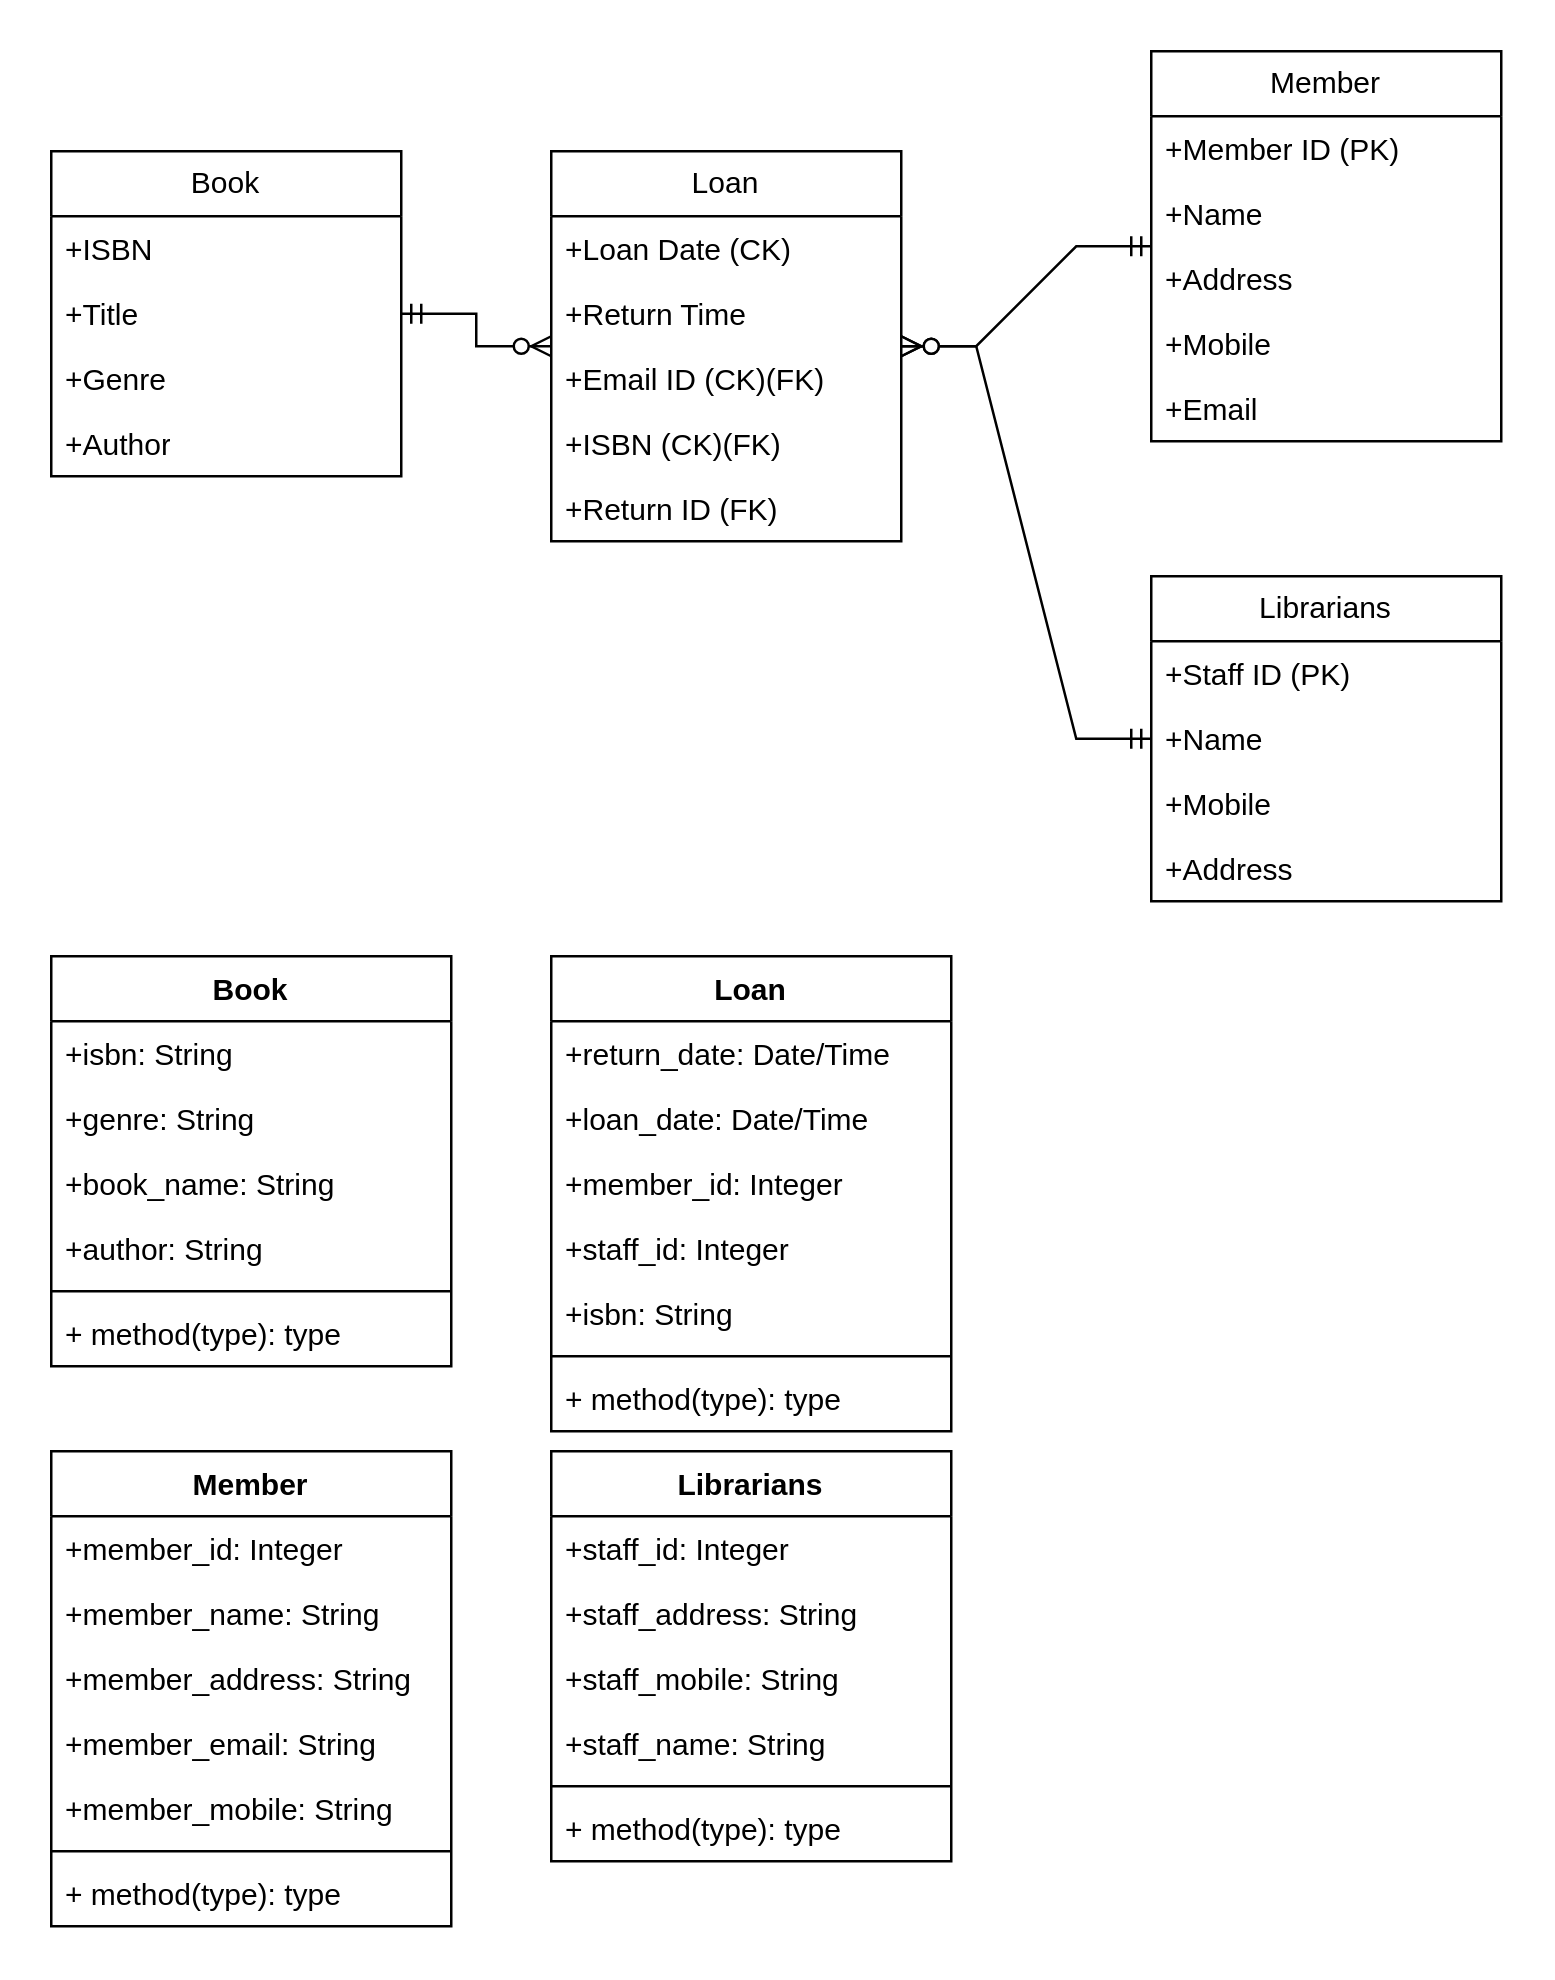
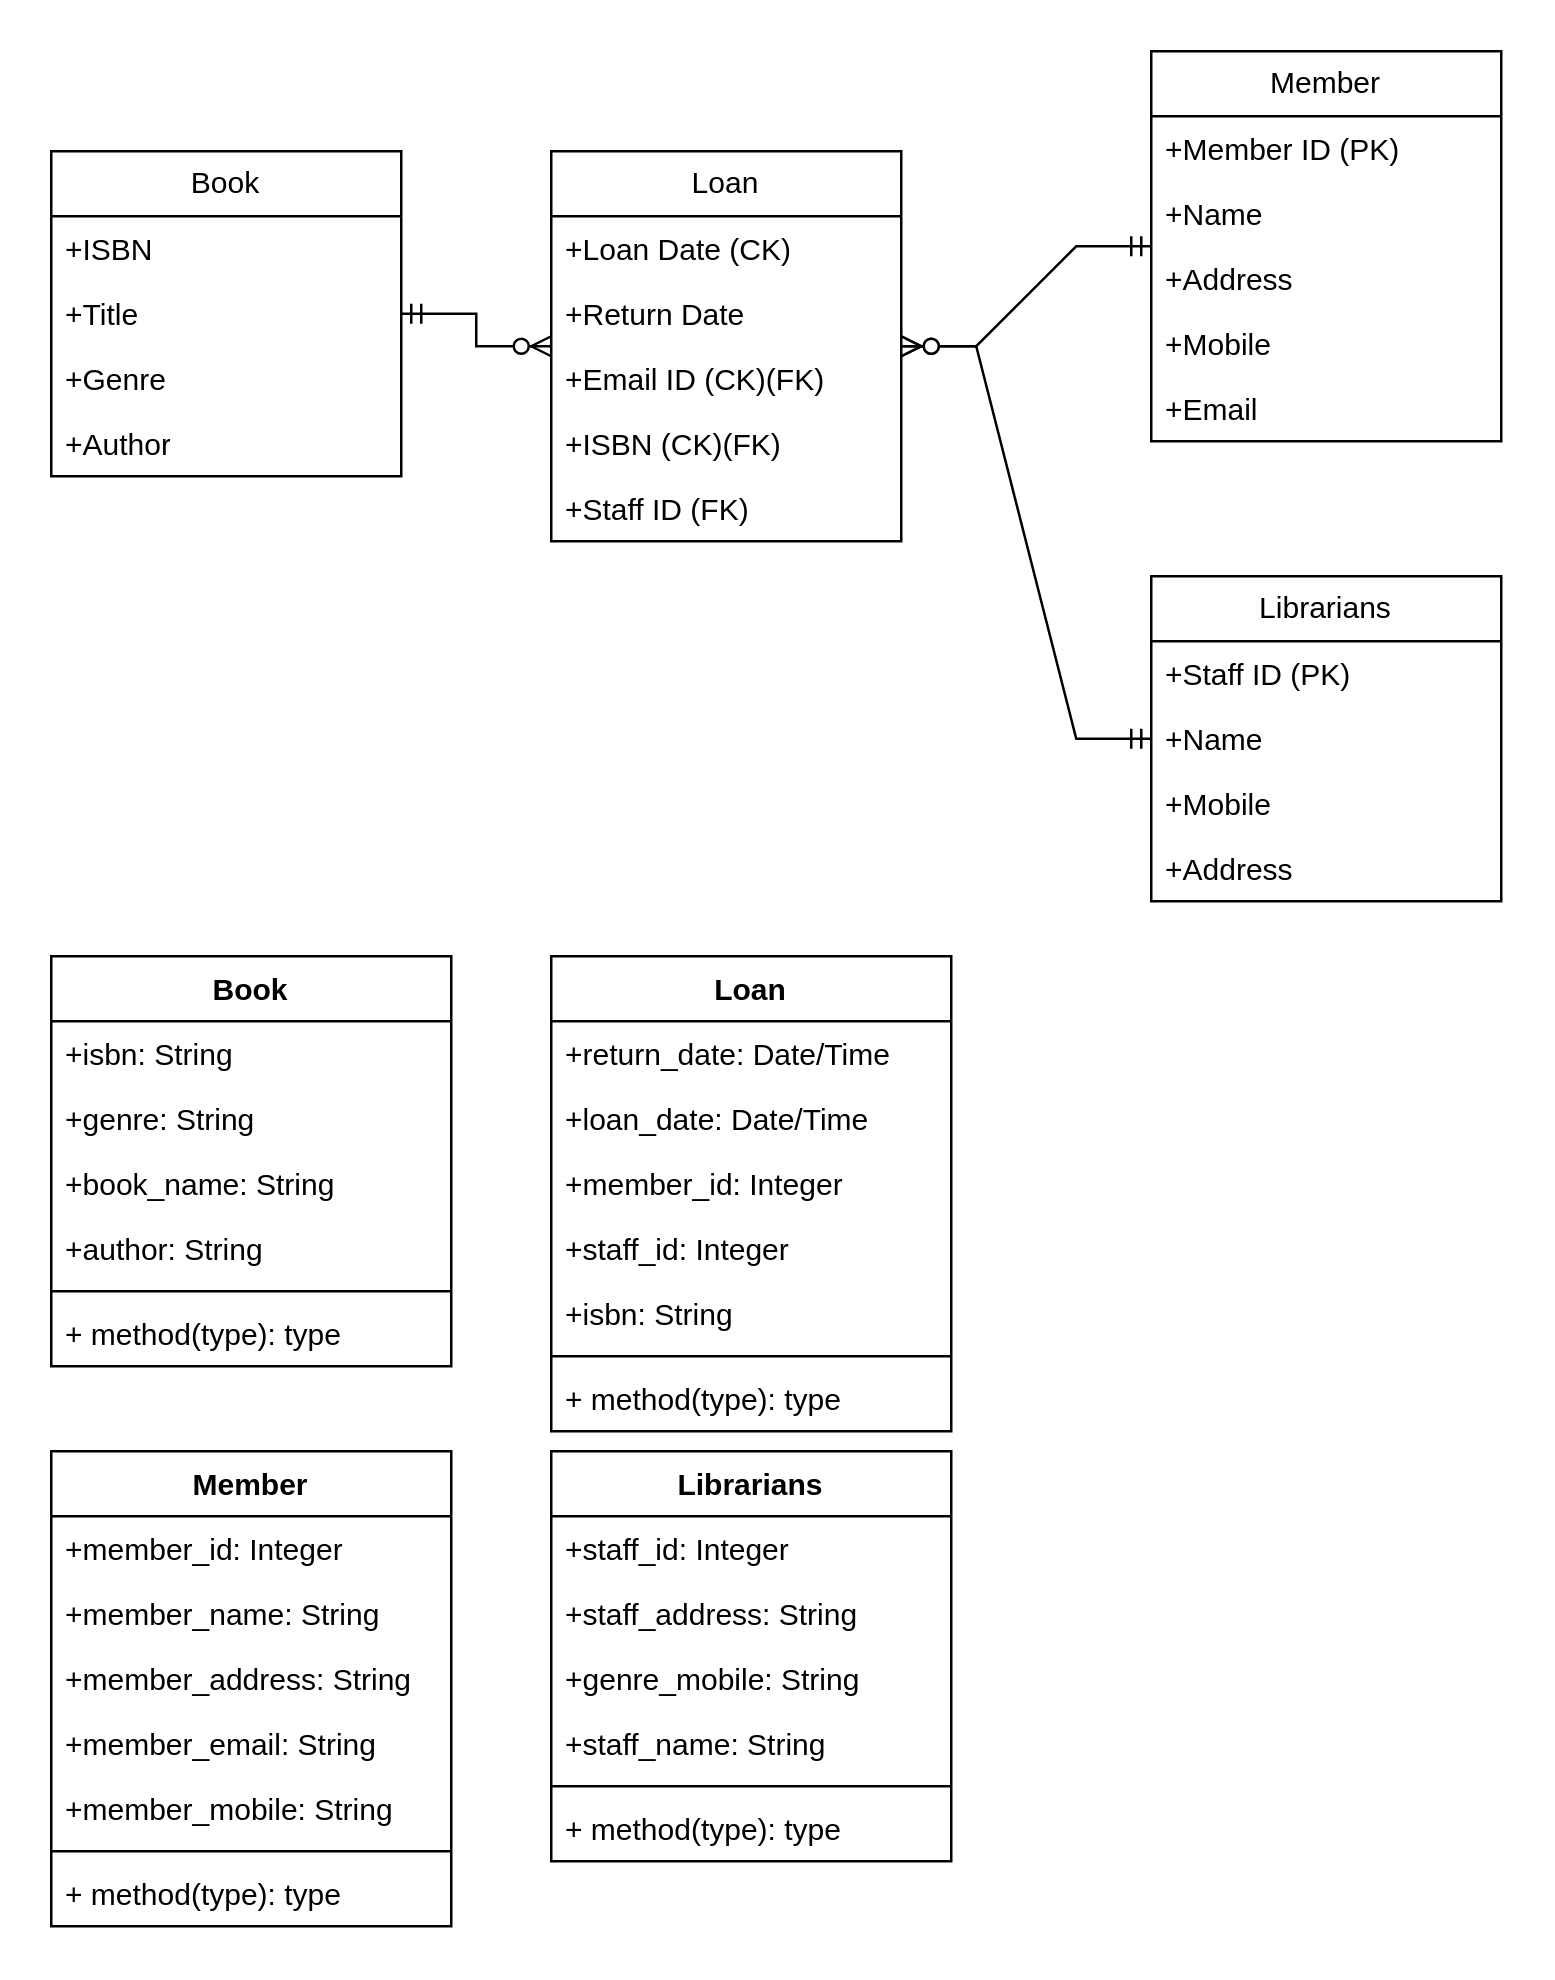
(659, 317) -> (663, 317)
(684, 512) -> (676, 512)
(723, 1682) -> (723, 1682)
